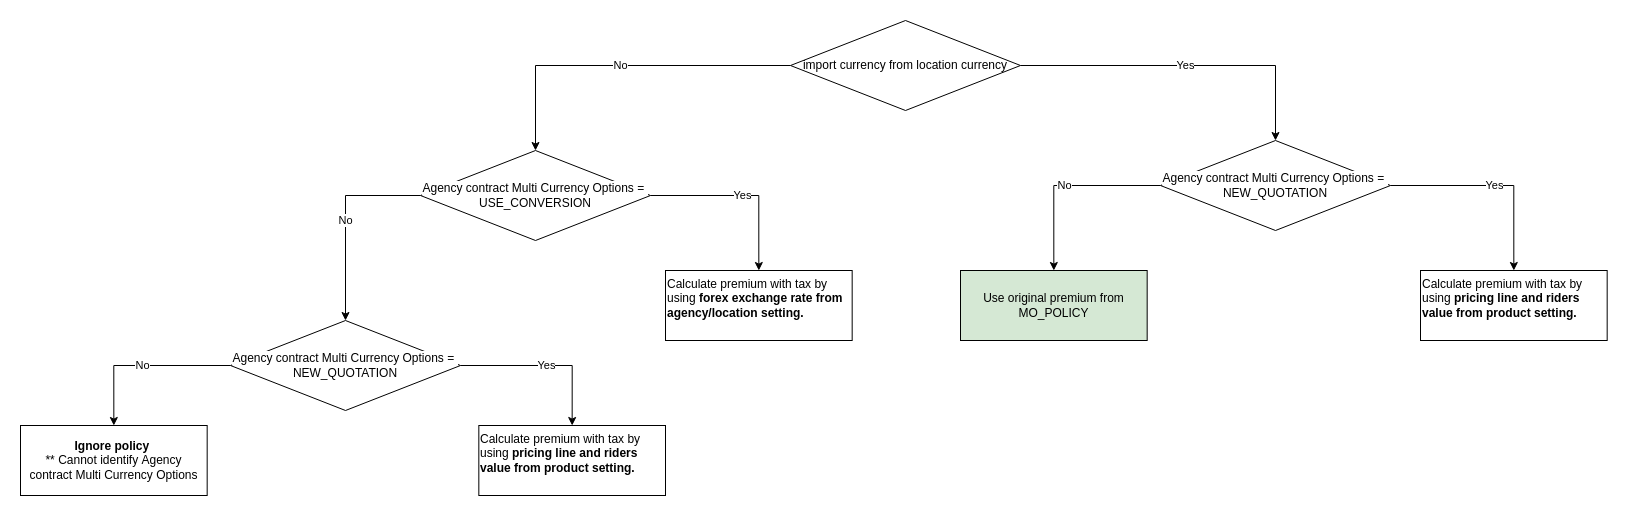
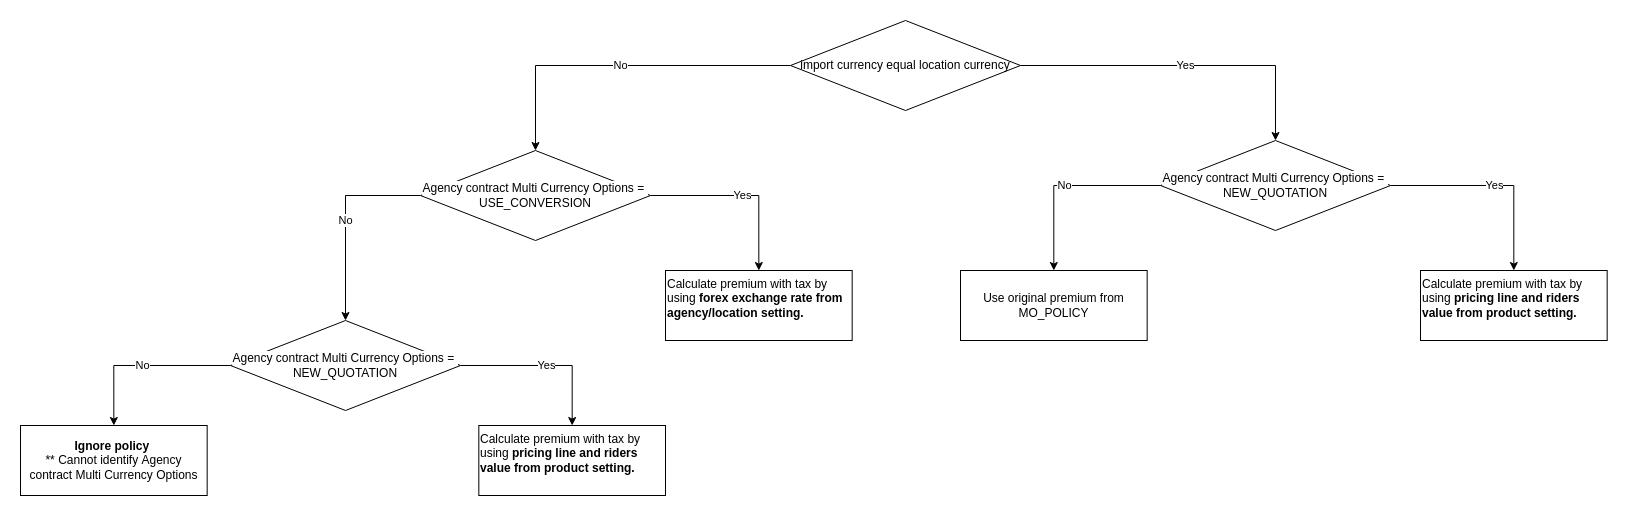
(906, 66) -> (906, 66)
(1054, 306) -> (1054, 306)
